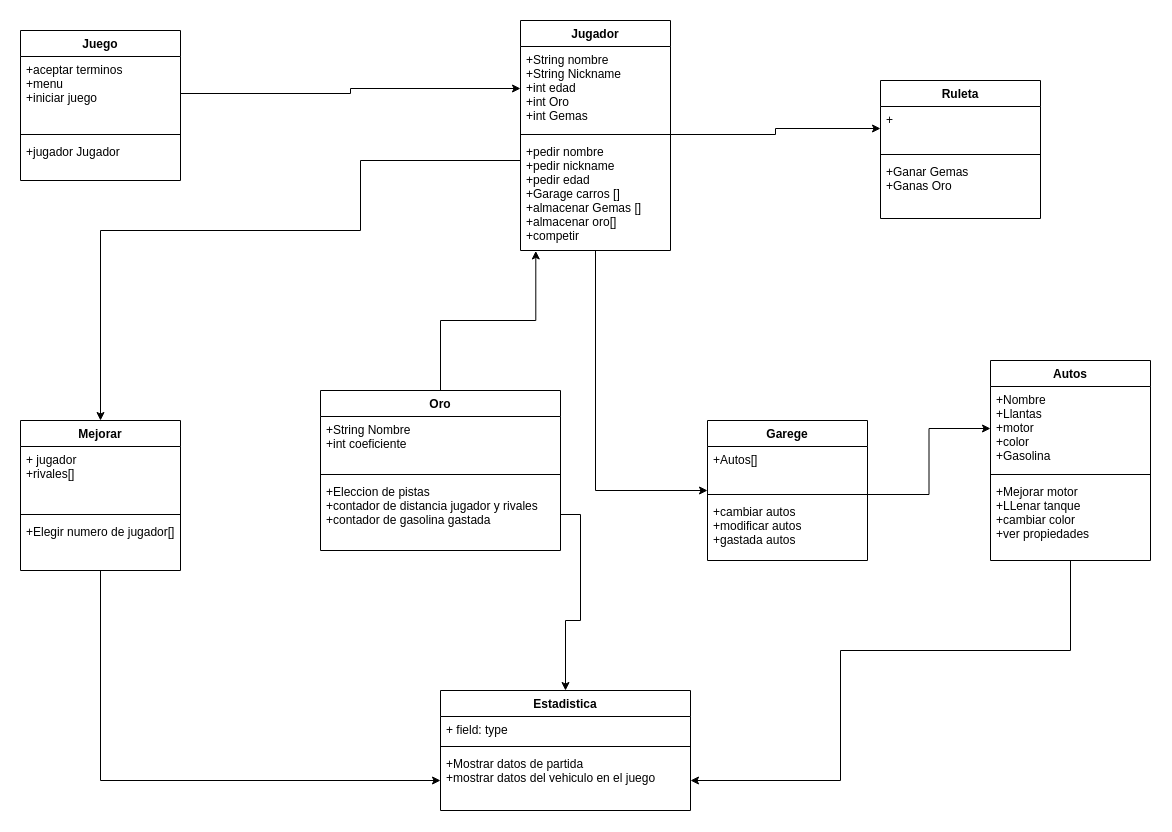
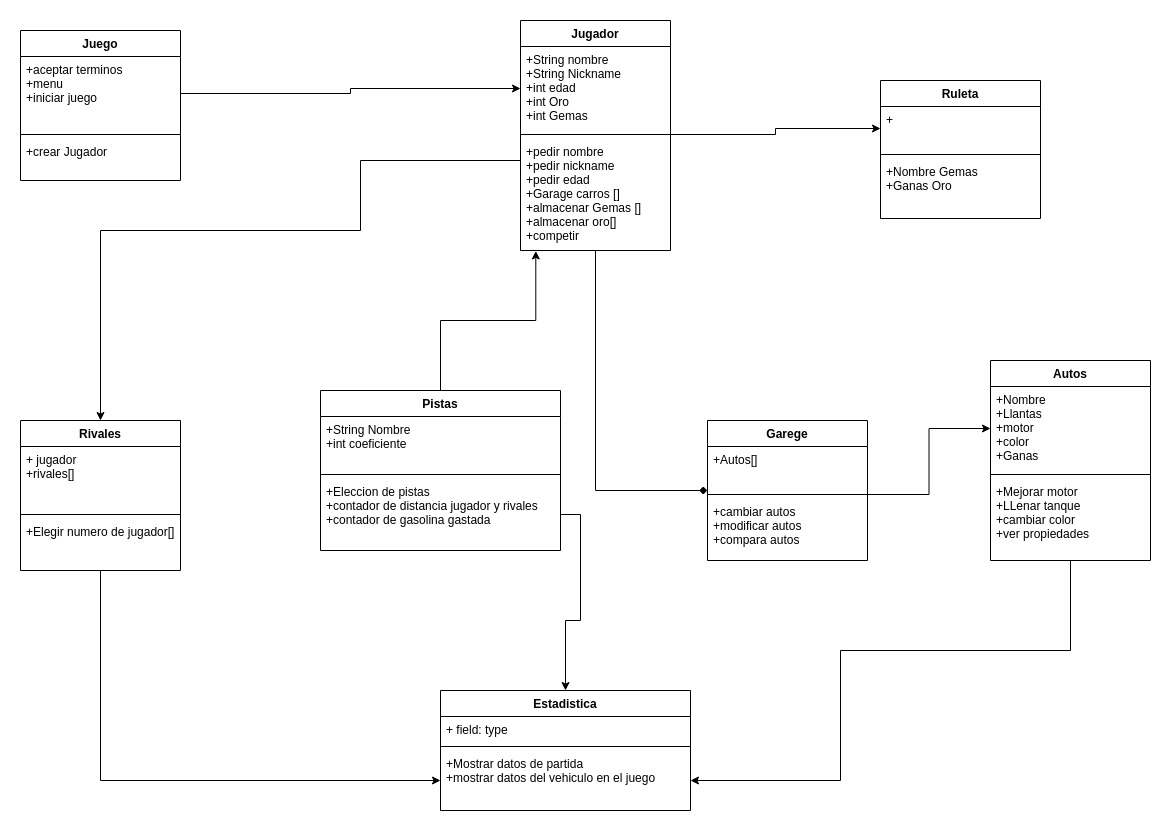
(78, 152) -> (71, 152)
(925, 172) -> (928, 172)
(1020, 400) -> (1020, 400)
(440, 404) -> (440, 404)
(100, 434) -> (100, 434)
(699, 491) -> (699, 491)
(757, 512) -> (757, 512)
